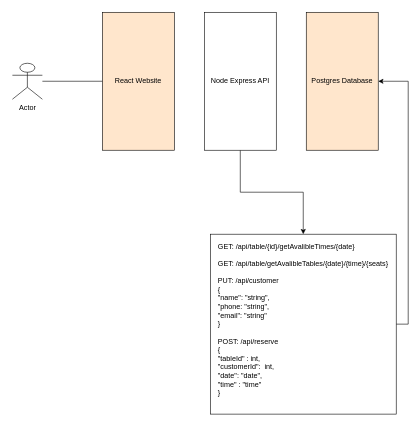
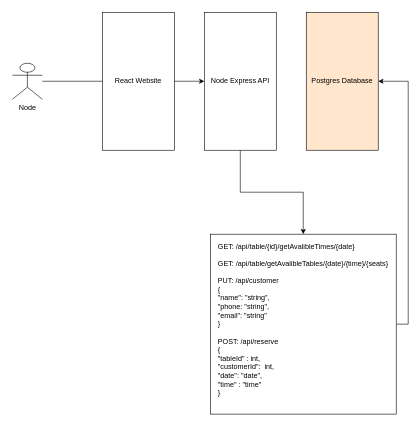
(138, 81) -> (138, 81)
none -> (198, 81)
(28, 108) -> (28, 108)
